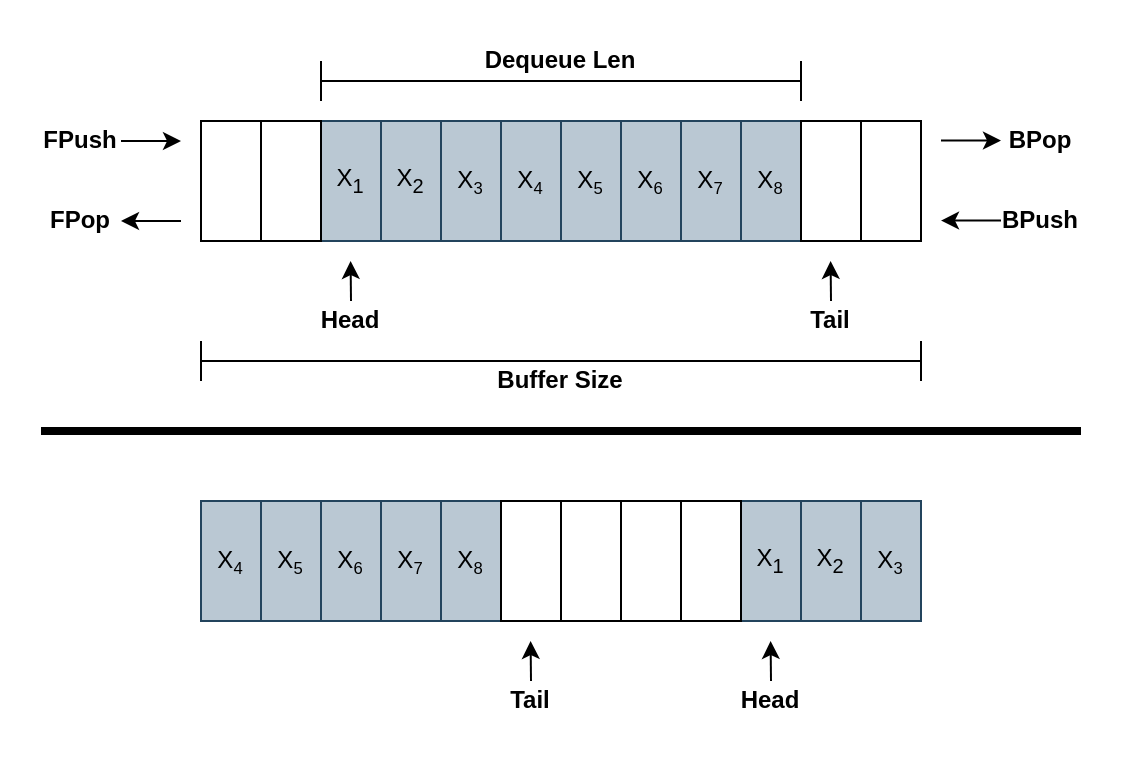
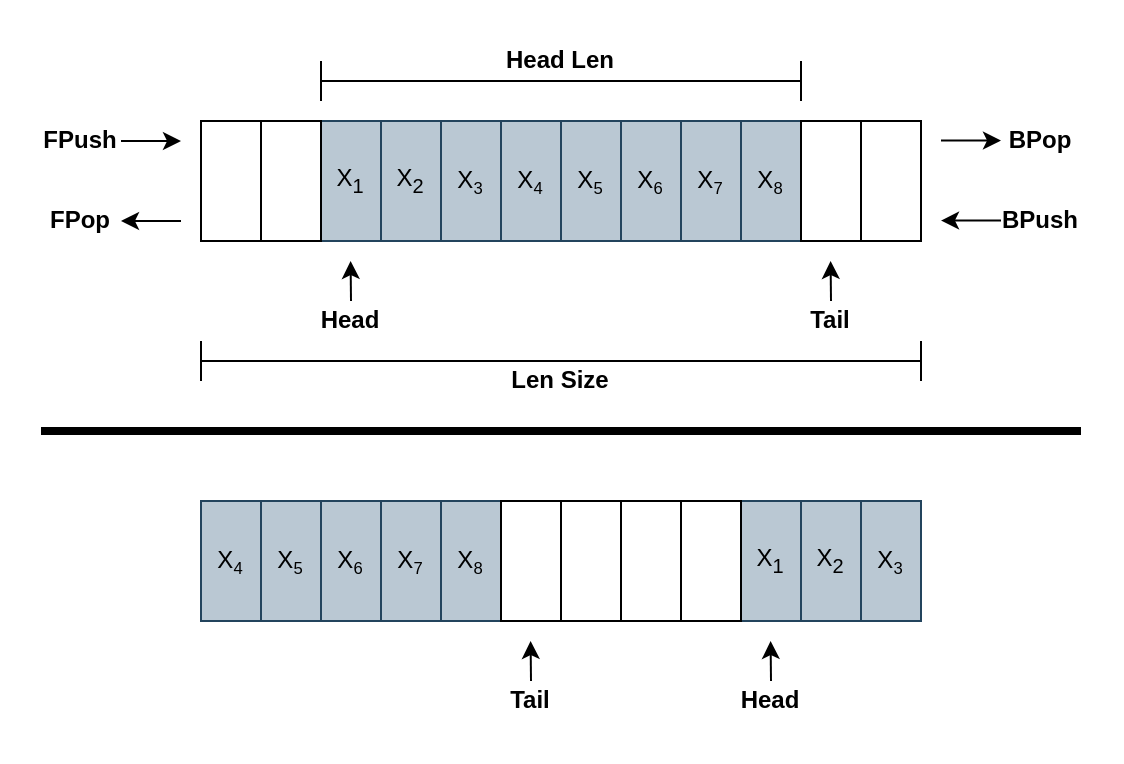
(561, 61) -> (561, 61)
(561, 381) -> (561, 381)
